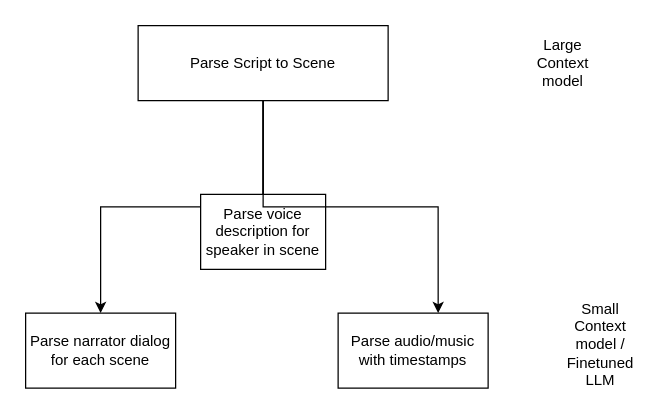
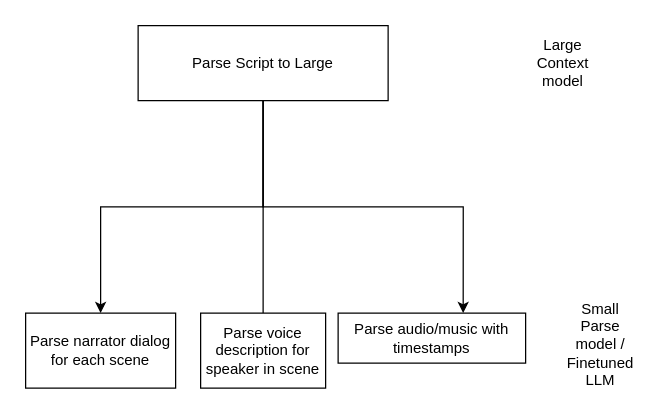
(263, 63) -> (263, 63)
(263, 232) -> (263, 351)
(601, 344) -> (601, 344)
(413, 351) -> (432, 338)
